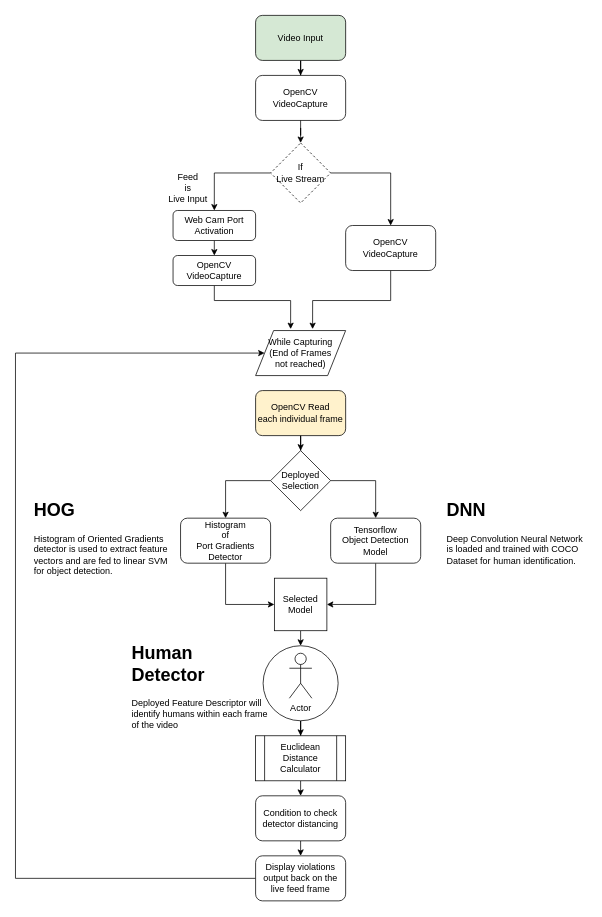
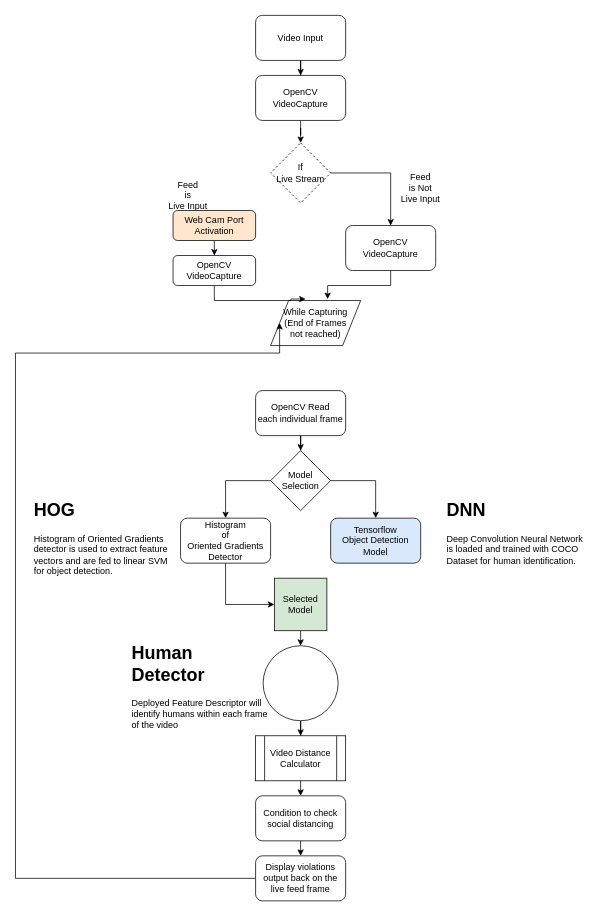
(300, 38) -> (300, 38)
(188, 188) -> (188, 195)
(214, 188) -> none
none -> (420, 188)
(214, 225) -> (214, 225)
(300, 353) -> (315, 323)
(300, 413) -> (300, 413)
(300, 480) -> (300, 480)
(225, 540) -> (225, 540)
(375, 540) -> (375, 540)
(300, 604) -> (300, 604)
(374, 604) -> none
(300, 675) -> none
(300, 758) -> (300, 758)
(300, 818) -> (300, 818)
